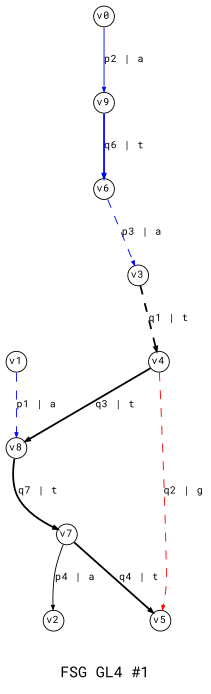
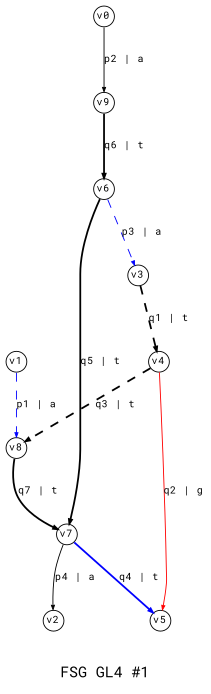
(104, 57) -> (104, 57)
(104, 144) -> (104, 144)
none -> (80, 358)
(90, 404) -> (90, 404)
(164, 489) -> (164, 489)
(112, 576) -> (112, 576)
